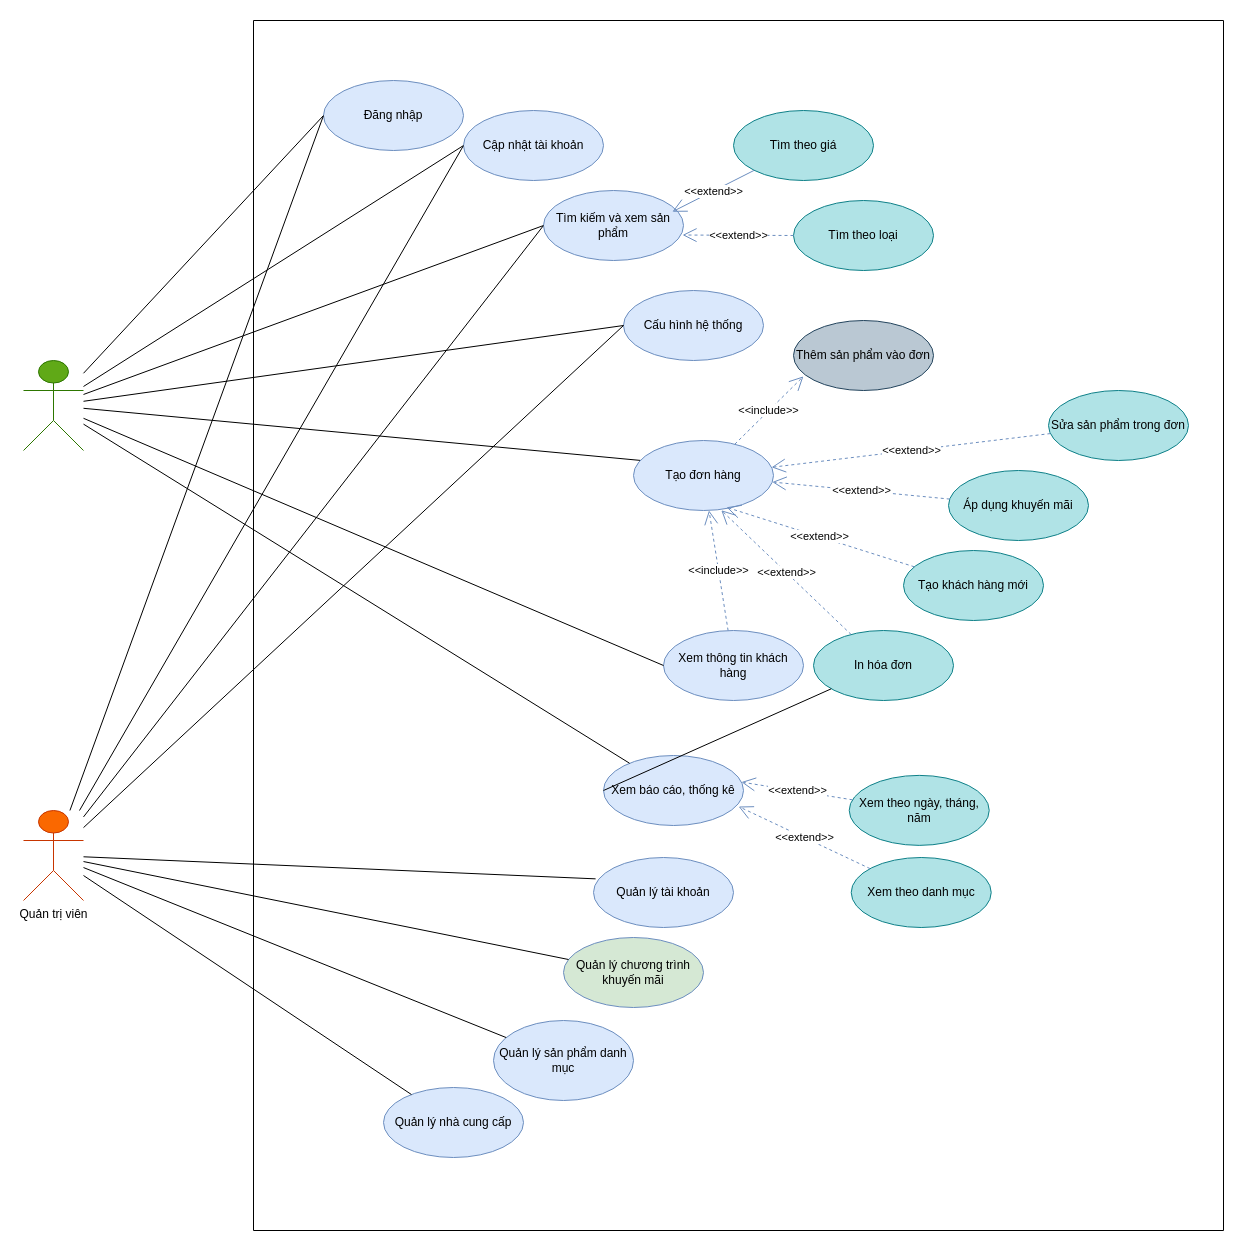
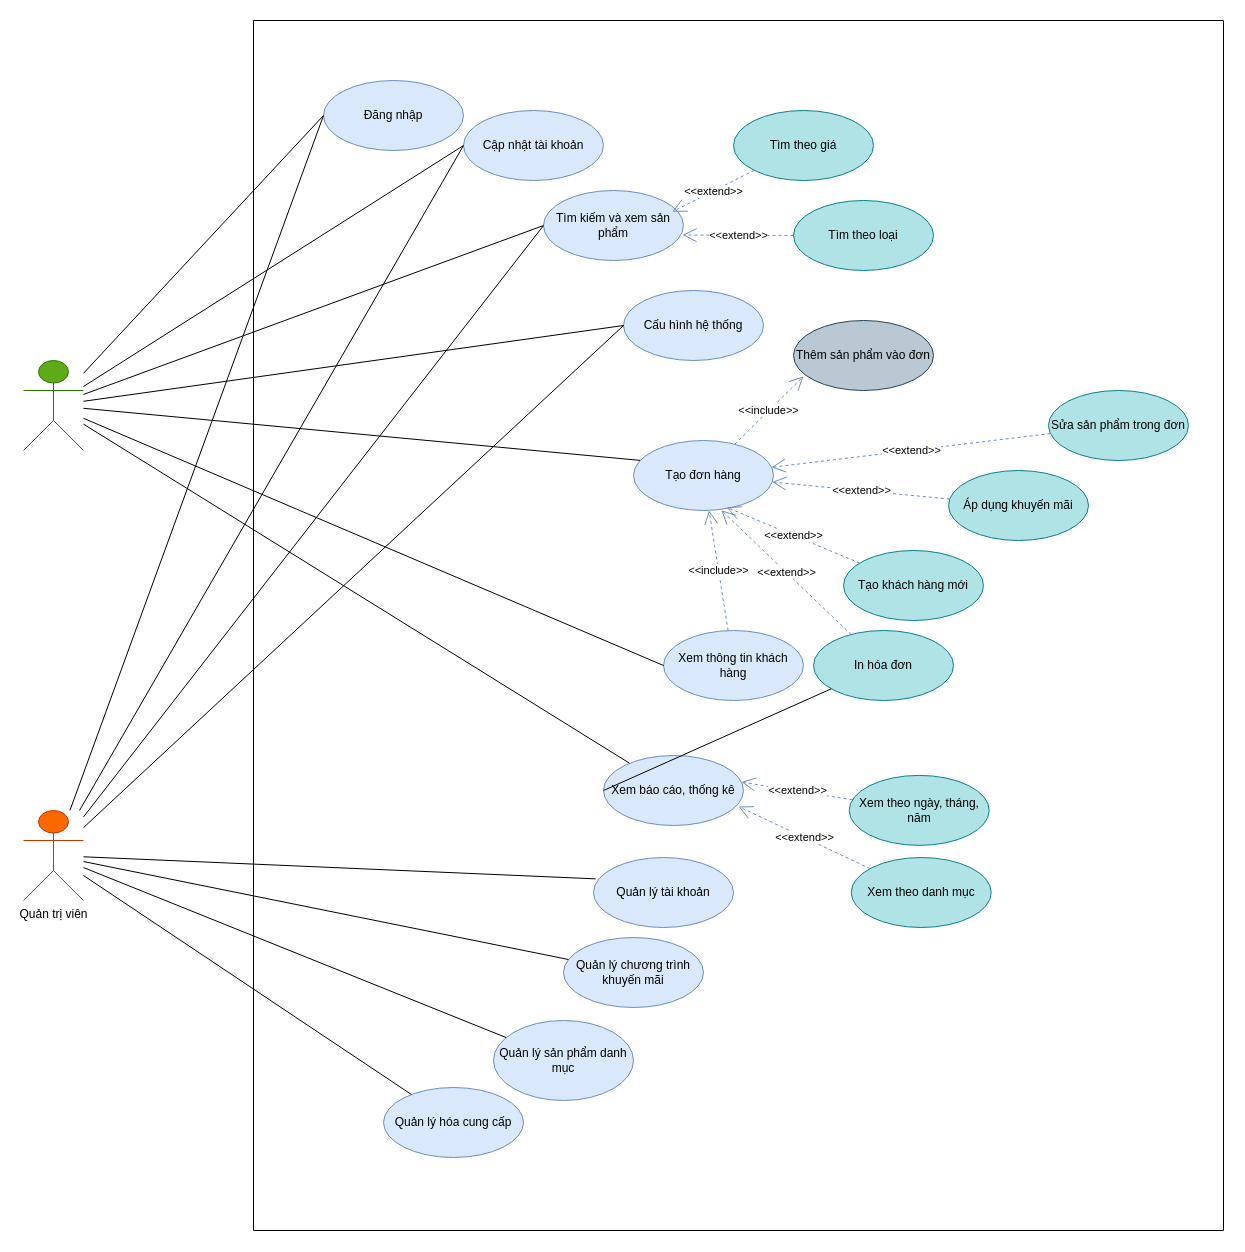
(740, 178) -> (740, 178)
(974, 586) -> (914, 586)
(634, 973) -> (634, 973)
(454, 1123) -> (454, 1123)
